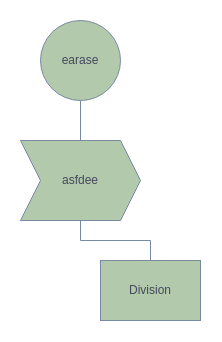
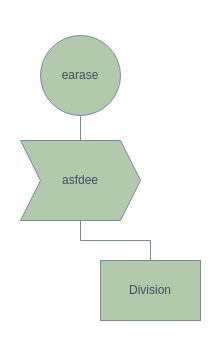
(81, 61) -> (81, 76)
